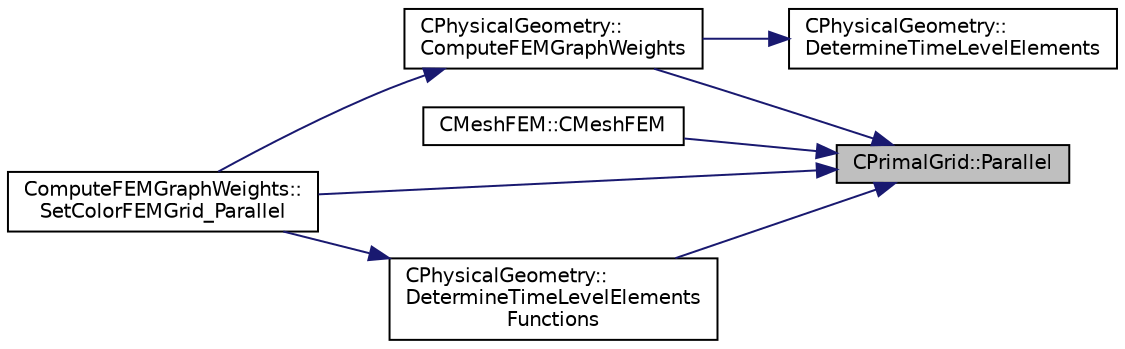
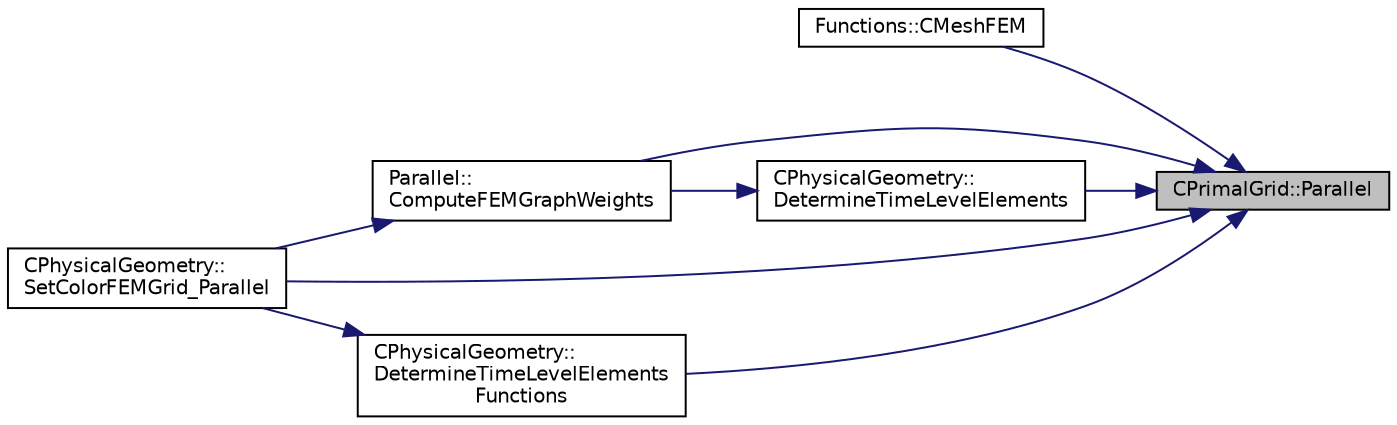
(554, 39) -> (522, 191)
(554, 126) -> (921, 28)
none -> (1111, 191)
(163, 202) -> (147, 278)
